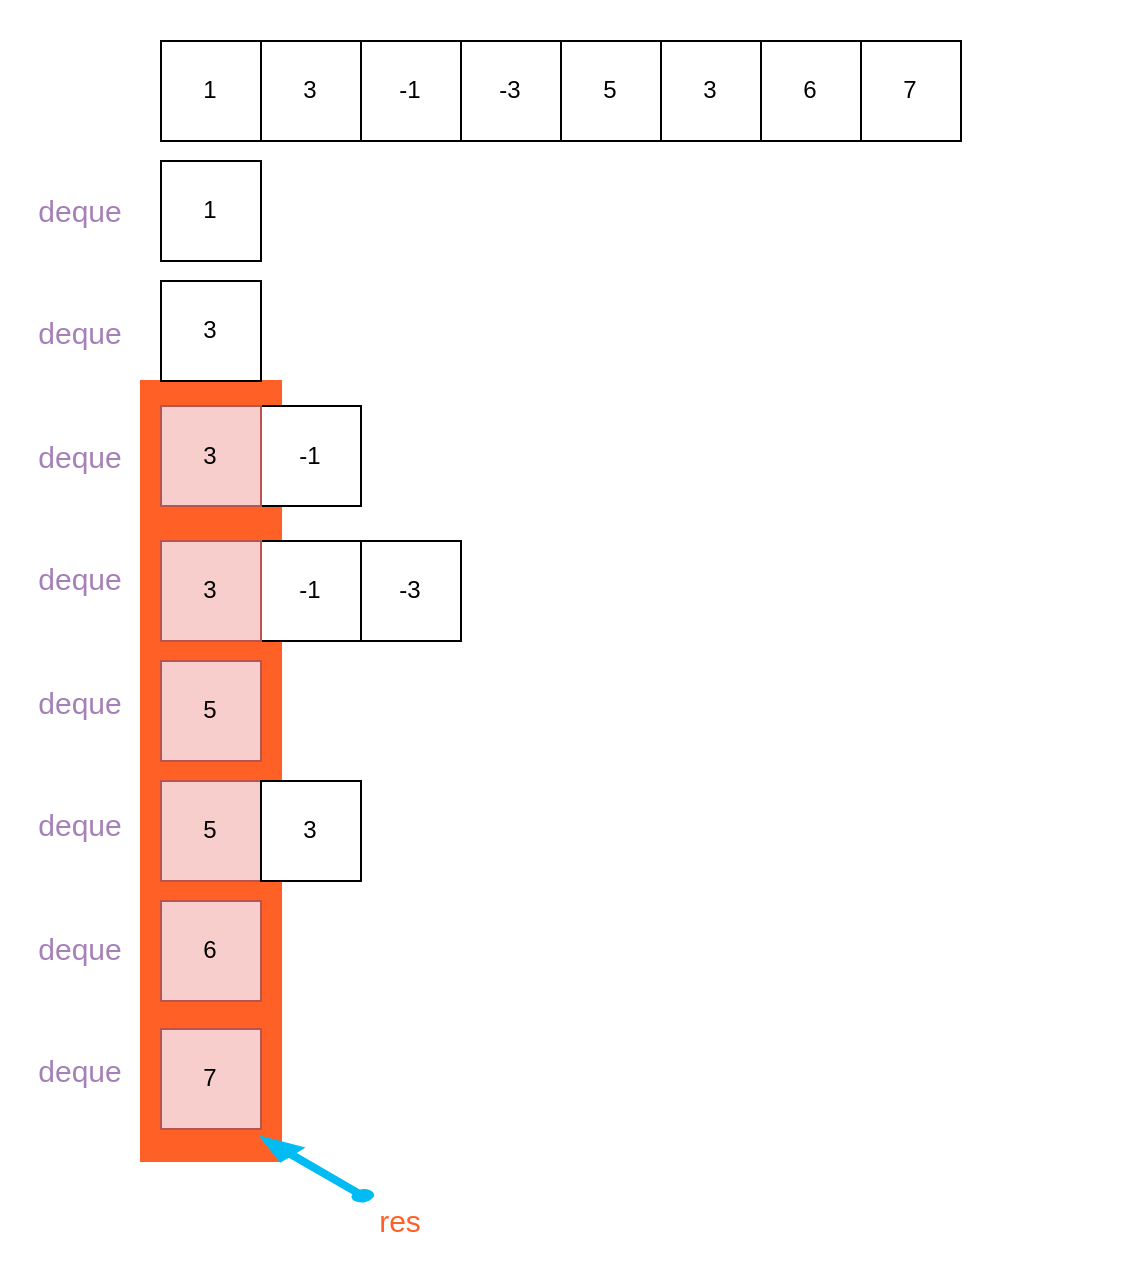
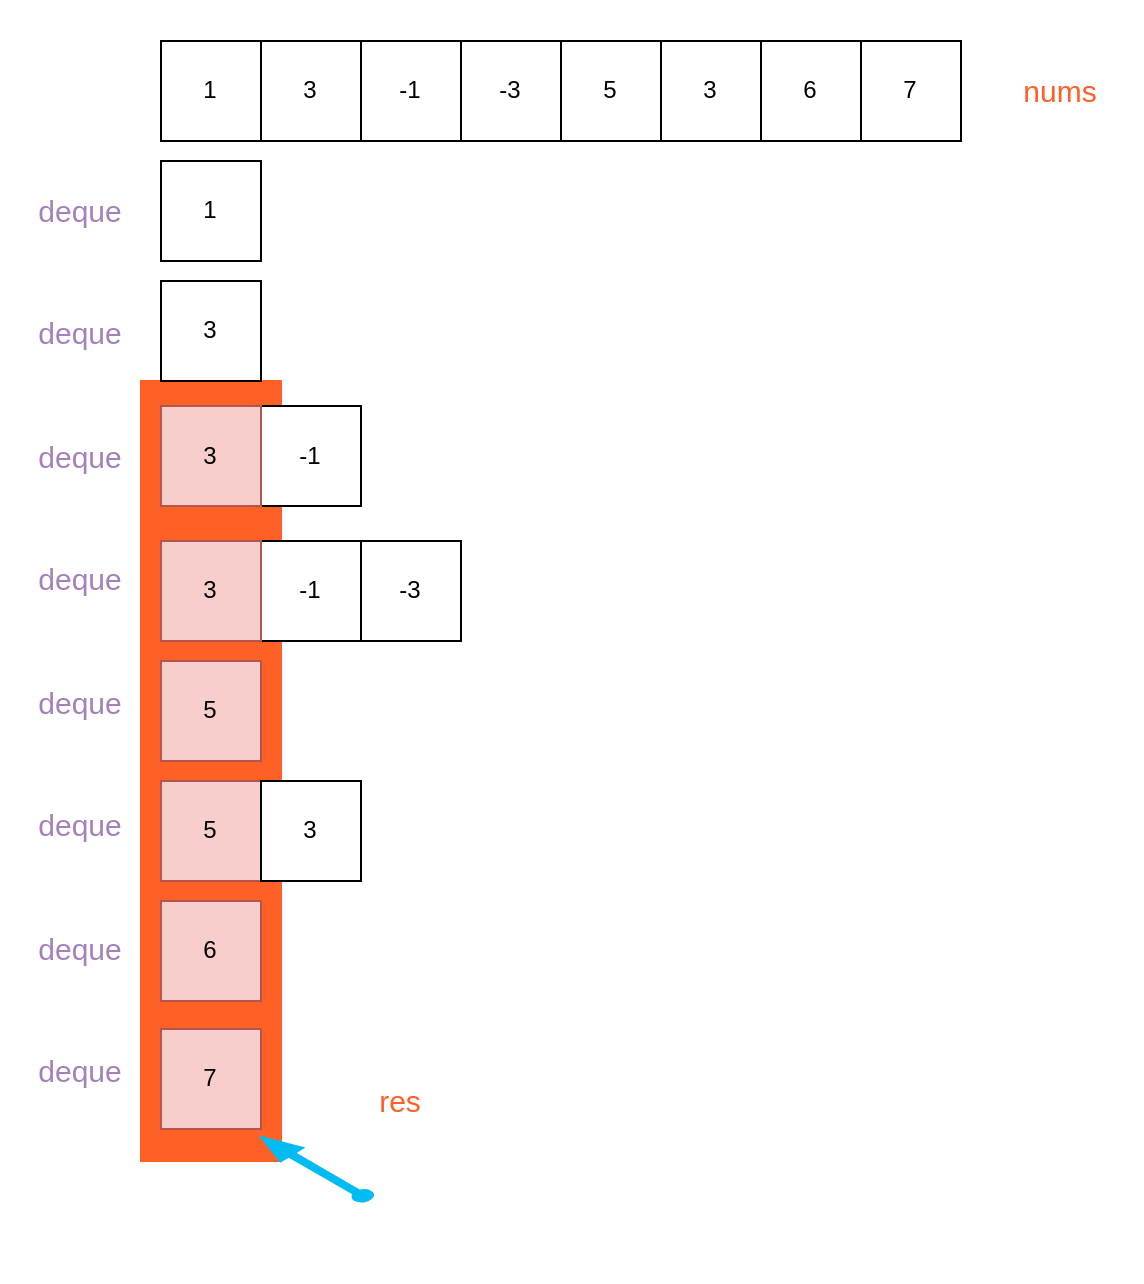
none -> (1061, 91)
(401, 1221) -> (401, 1101)
